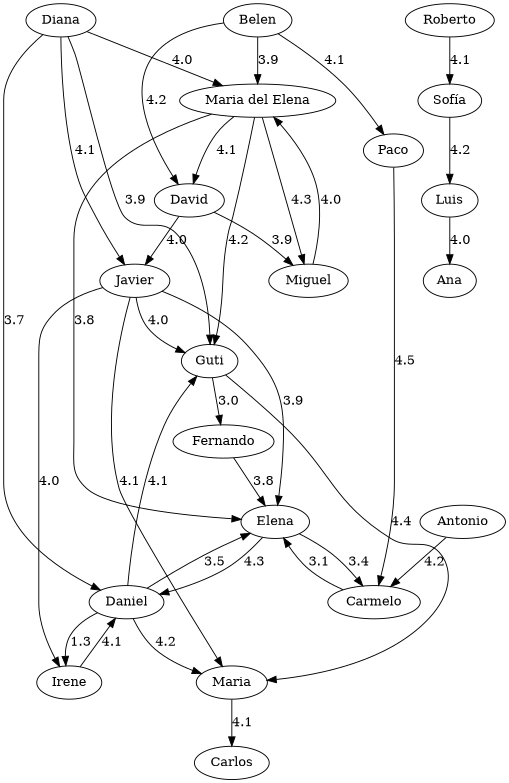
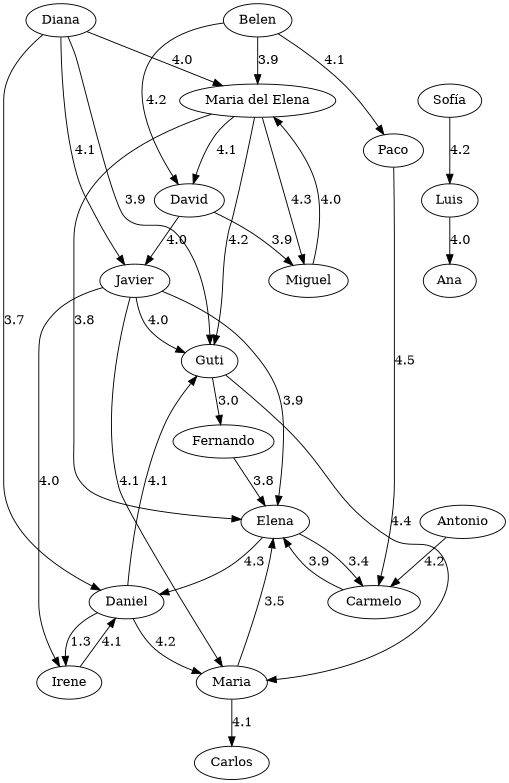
(450, 20) -> none
(193, 561) -> (257, 608)
(319, 562) -> (319, 562)
